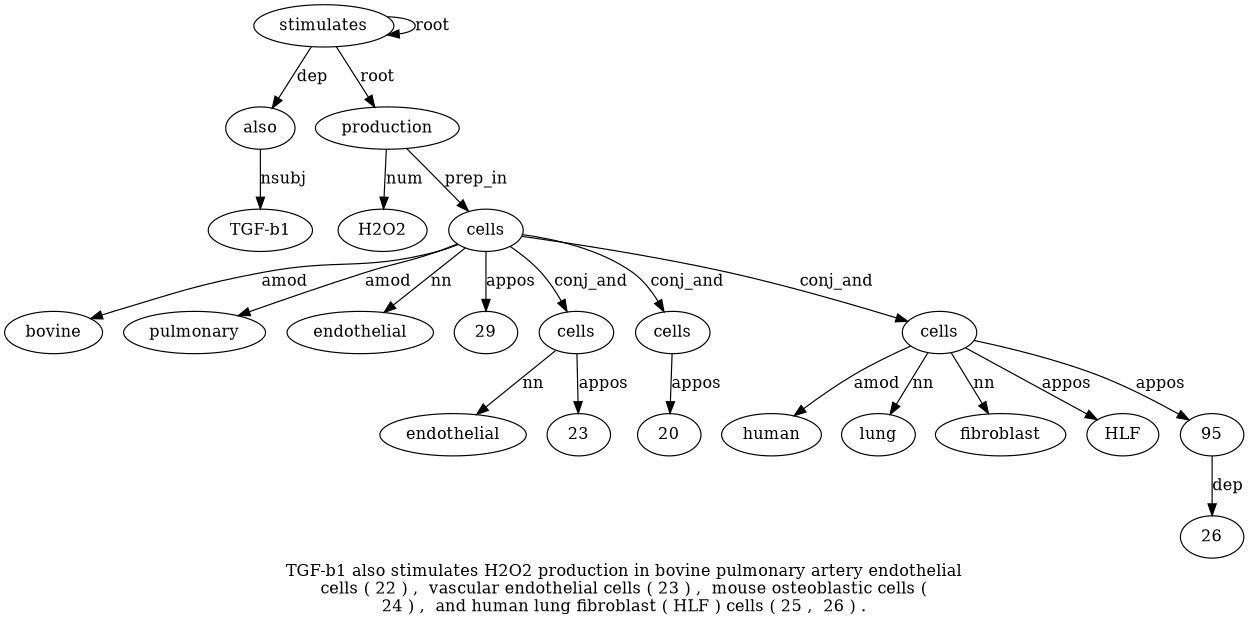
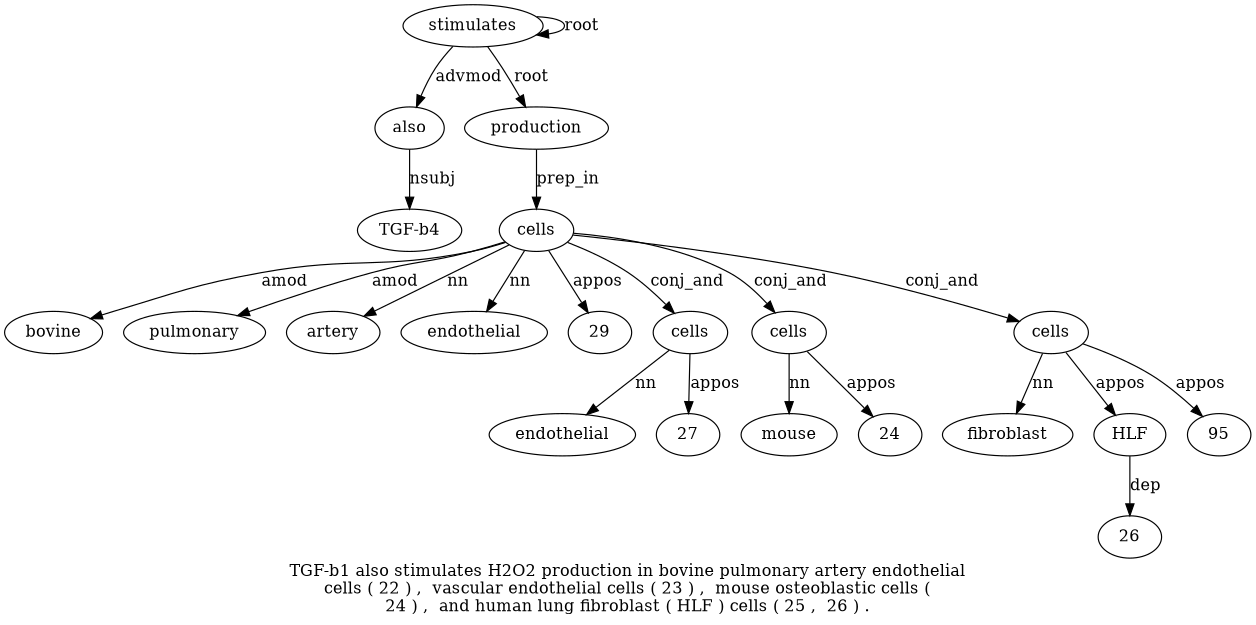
(313, 77) -> (469, 77)
(260, 230) -> (410, 230)
(383, 230) -> none
none -> (333, 333)
(579, 435) -> (688, 435)
(669, 435) -> (890, 435)
(772, 435) -> none
none -> (789, 435)
(878, 435) -> none
(1212, 480) -> (1130, 480)
